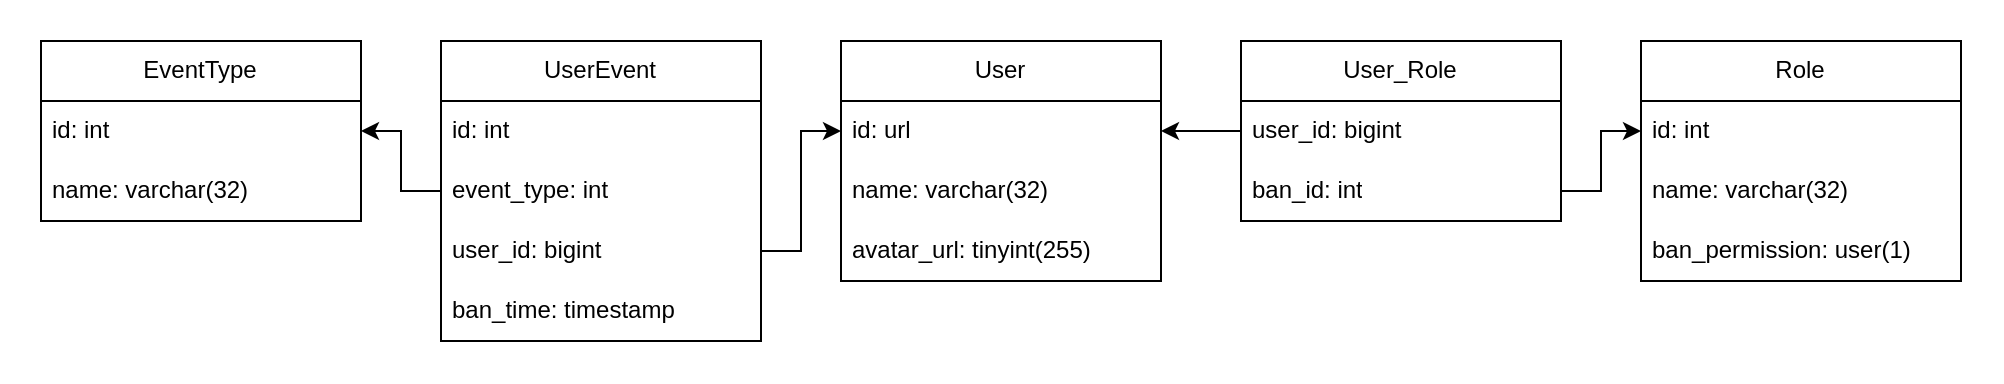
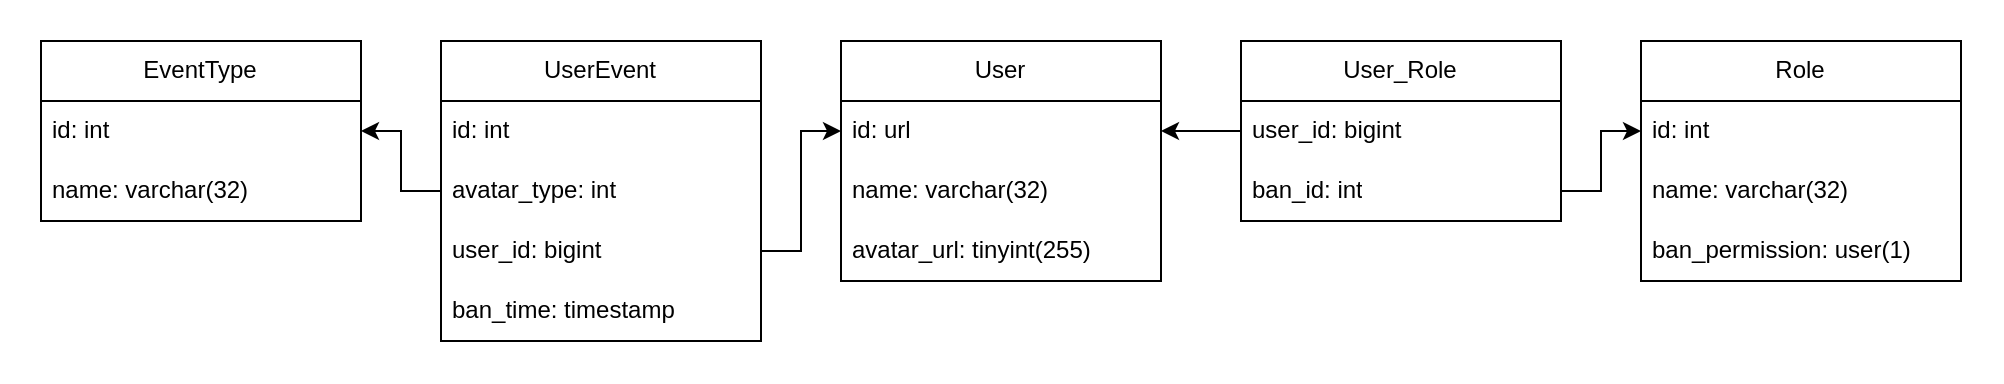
(544, 191) -> (551, 191)
